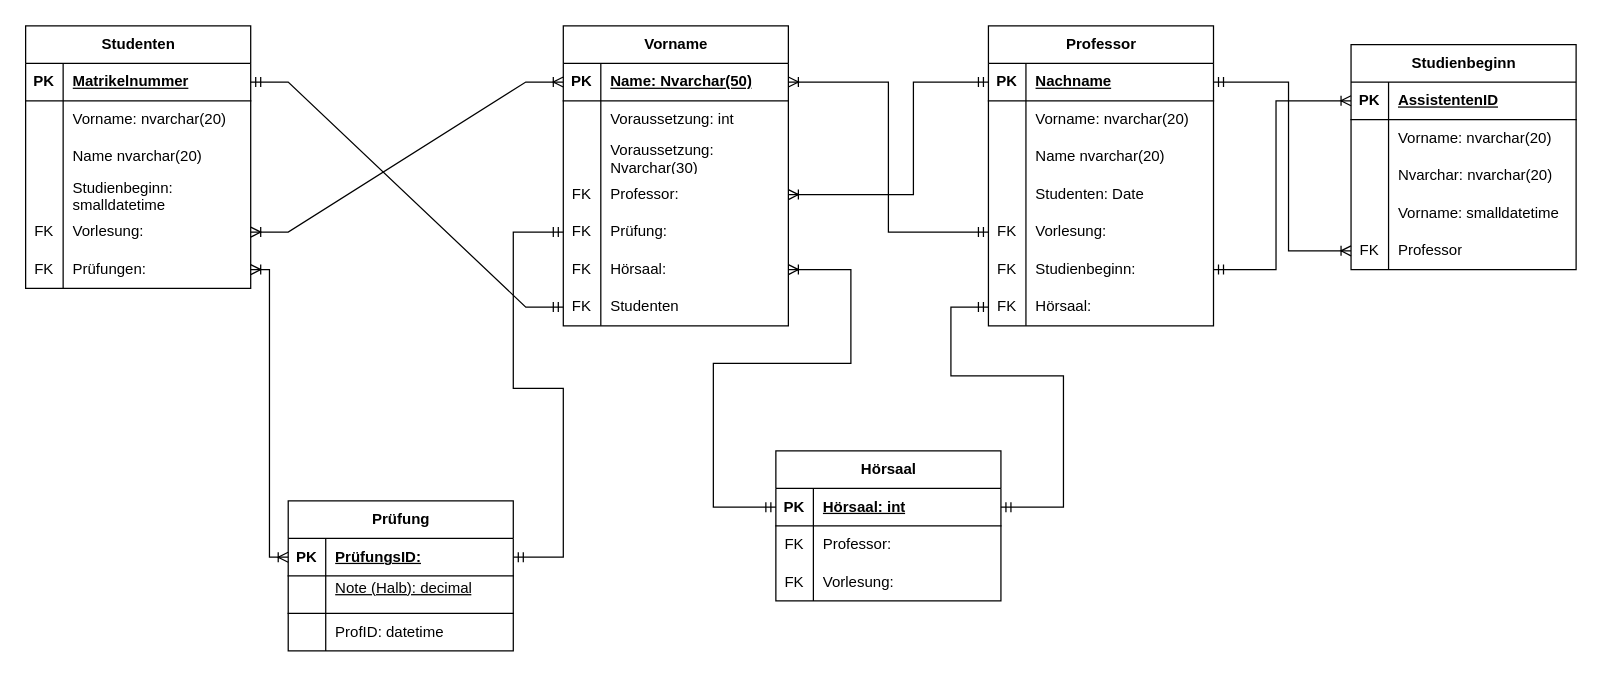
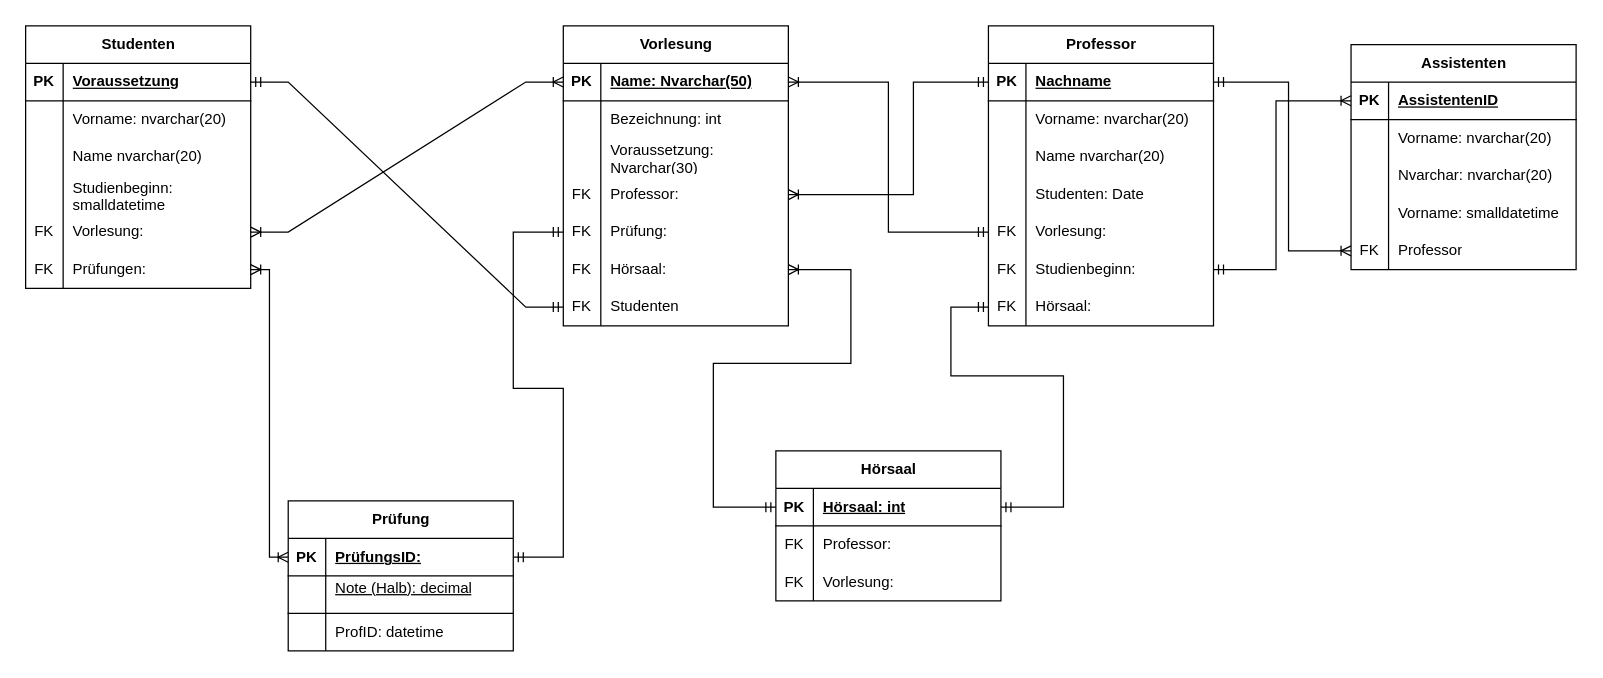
(676, 44) -> (676, 44)
(1464, 63) -> (1464, 63)
(128, 82) -> (128, 82)
(680, 119) -> (670, 119)
